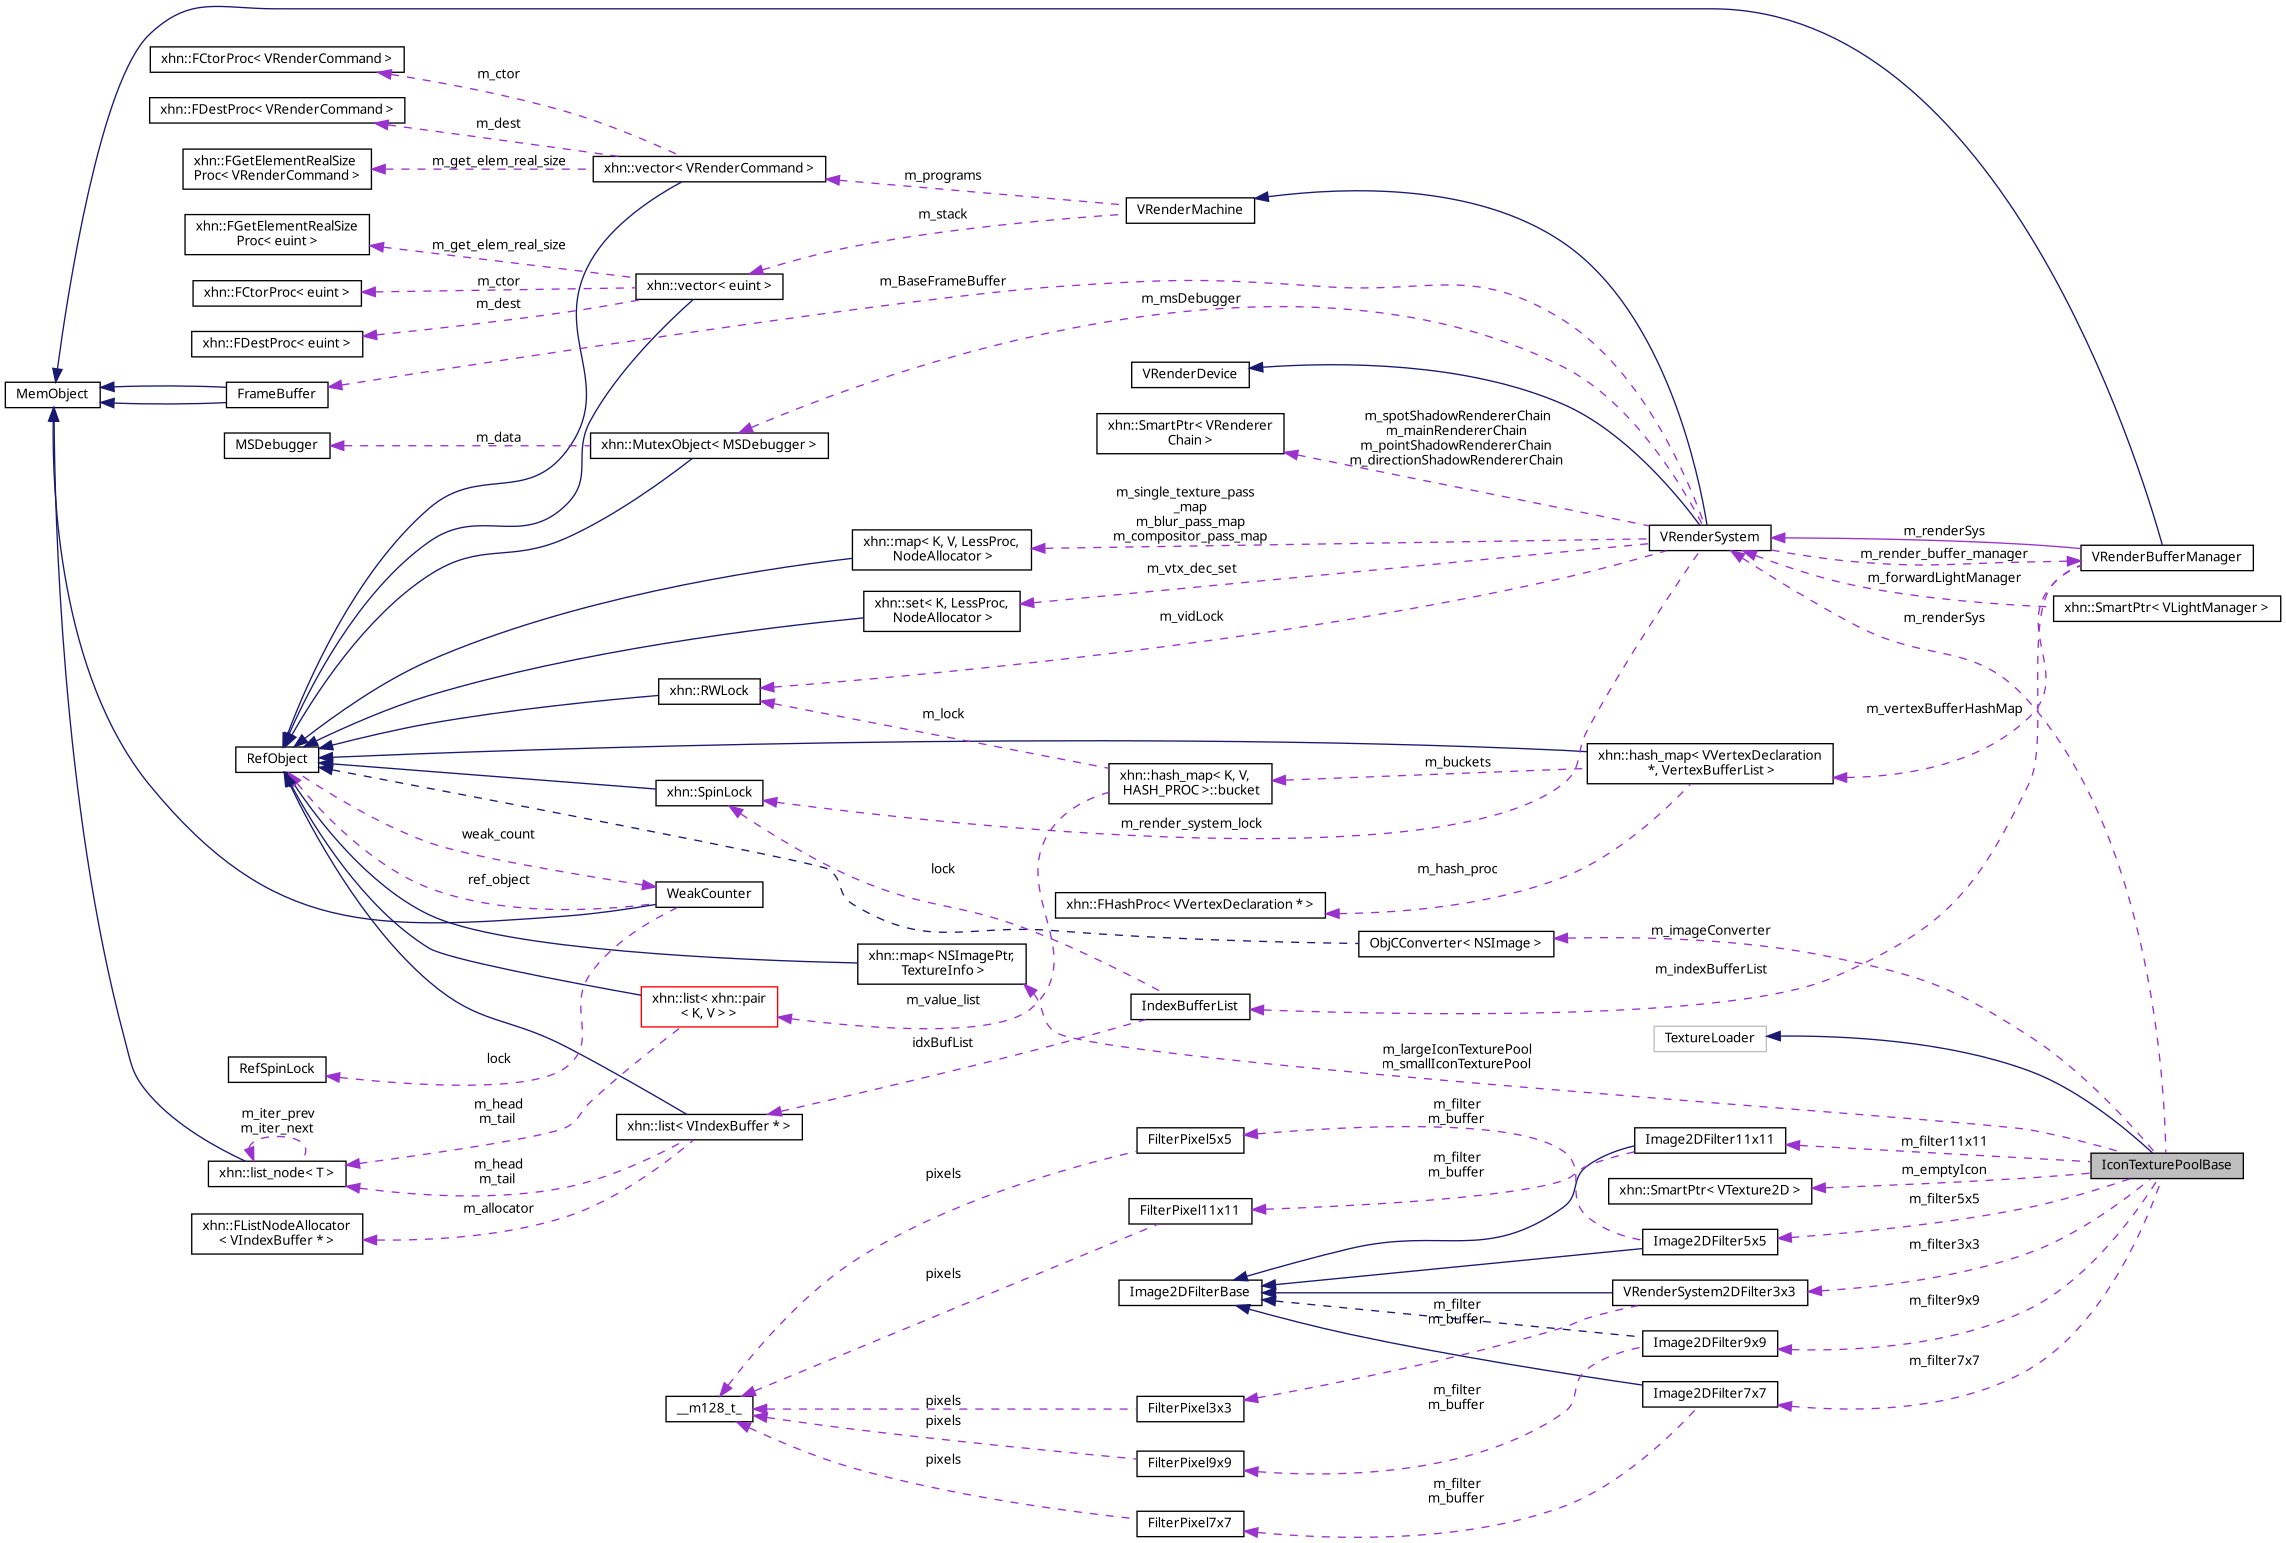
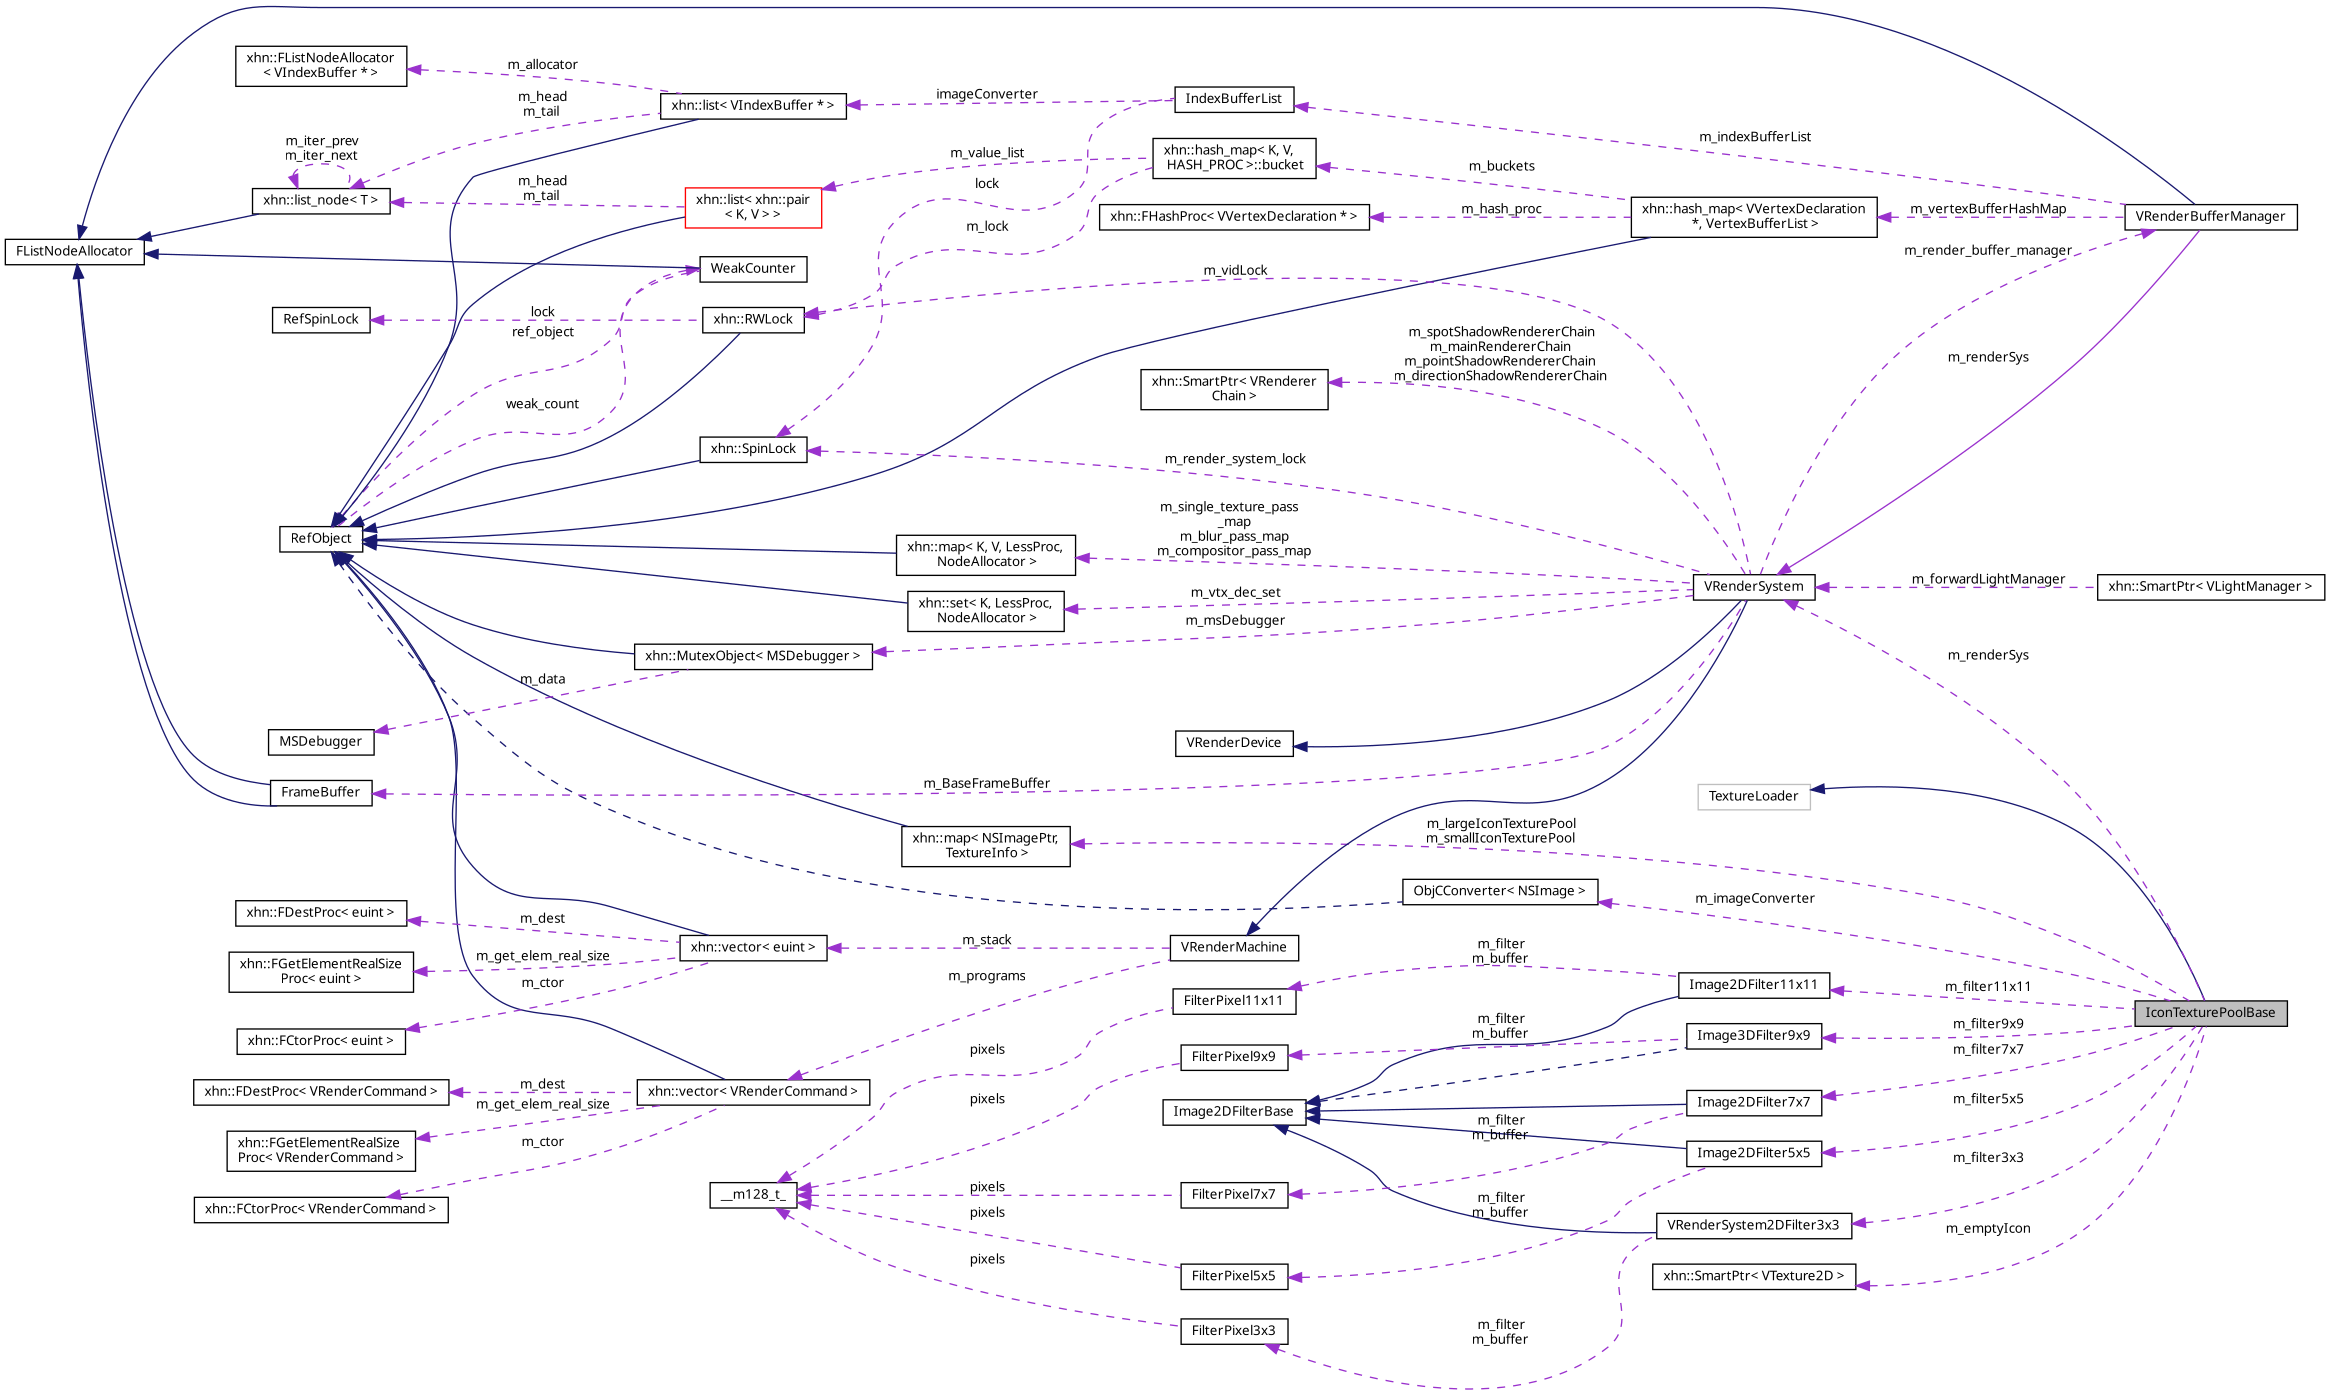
(53, 395) -> (75, 252)
(942, 1044) -> (986, 95)
(558, 1071) -> (543, 320)
(1710, 1344) -> (1754, 1036)
